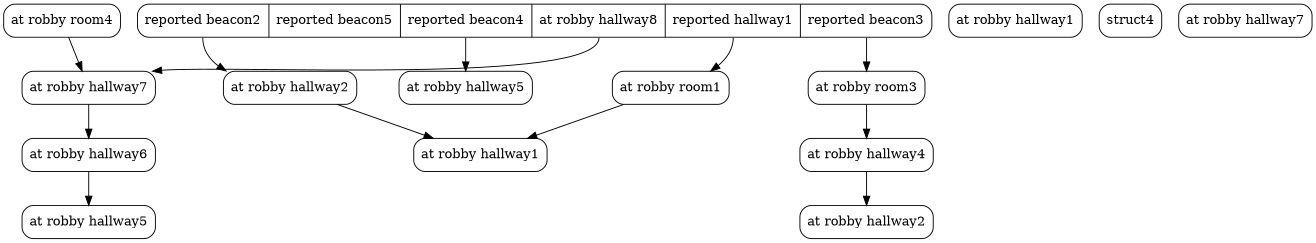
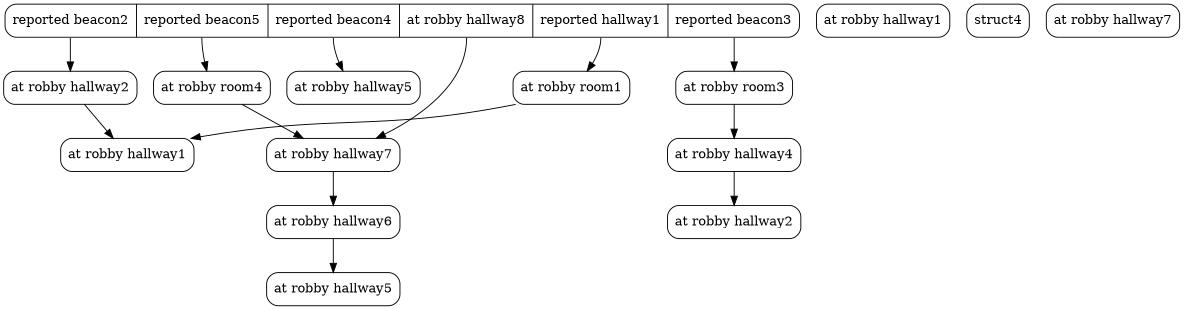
none -> (203, 50)
